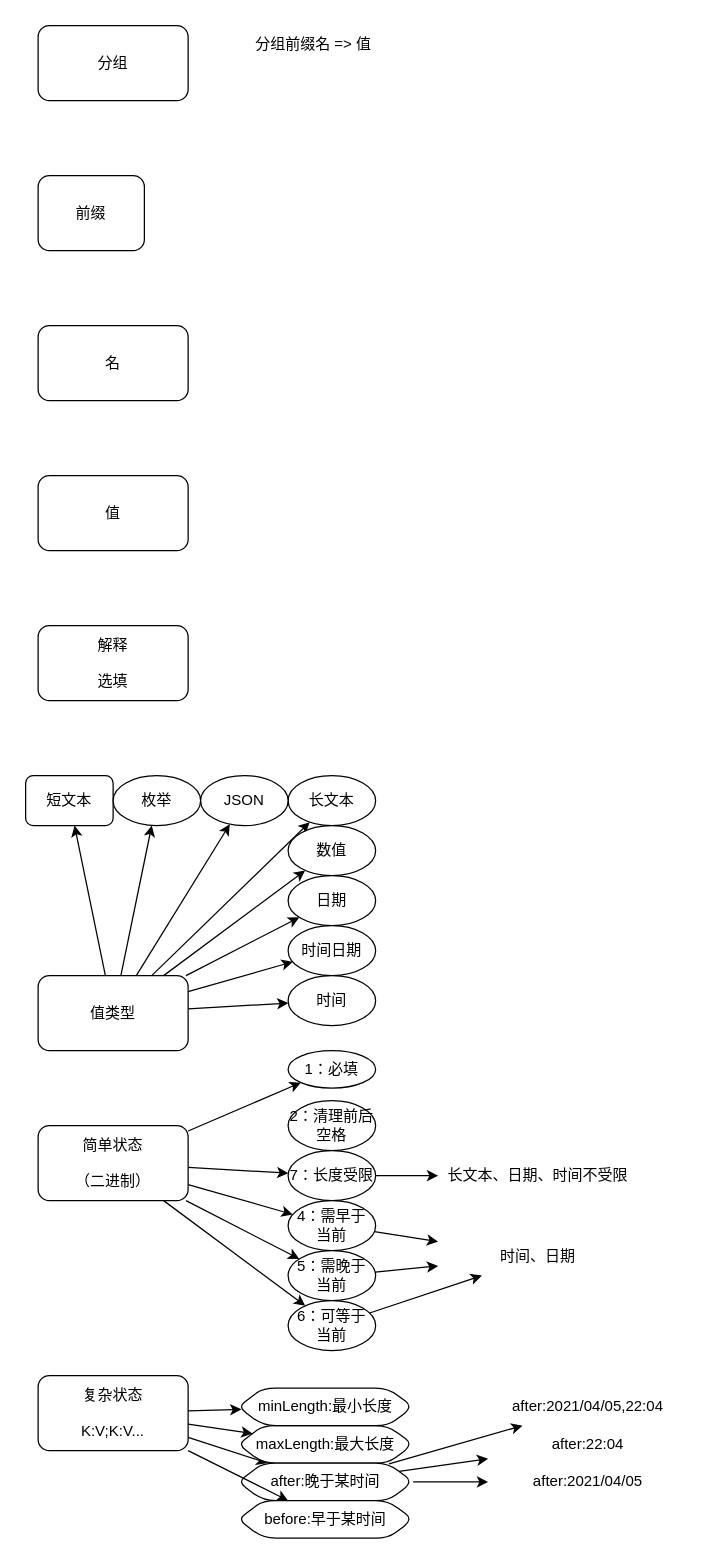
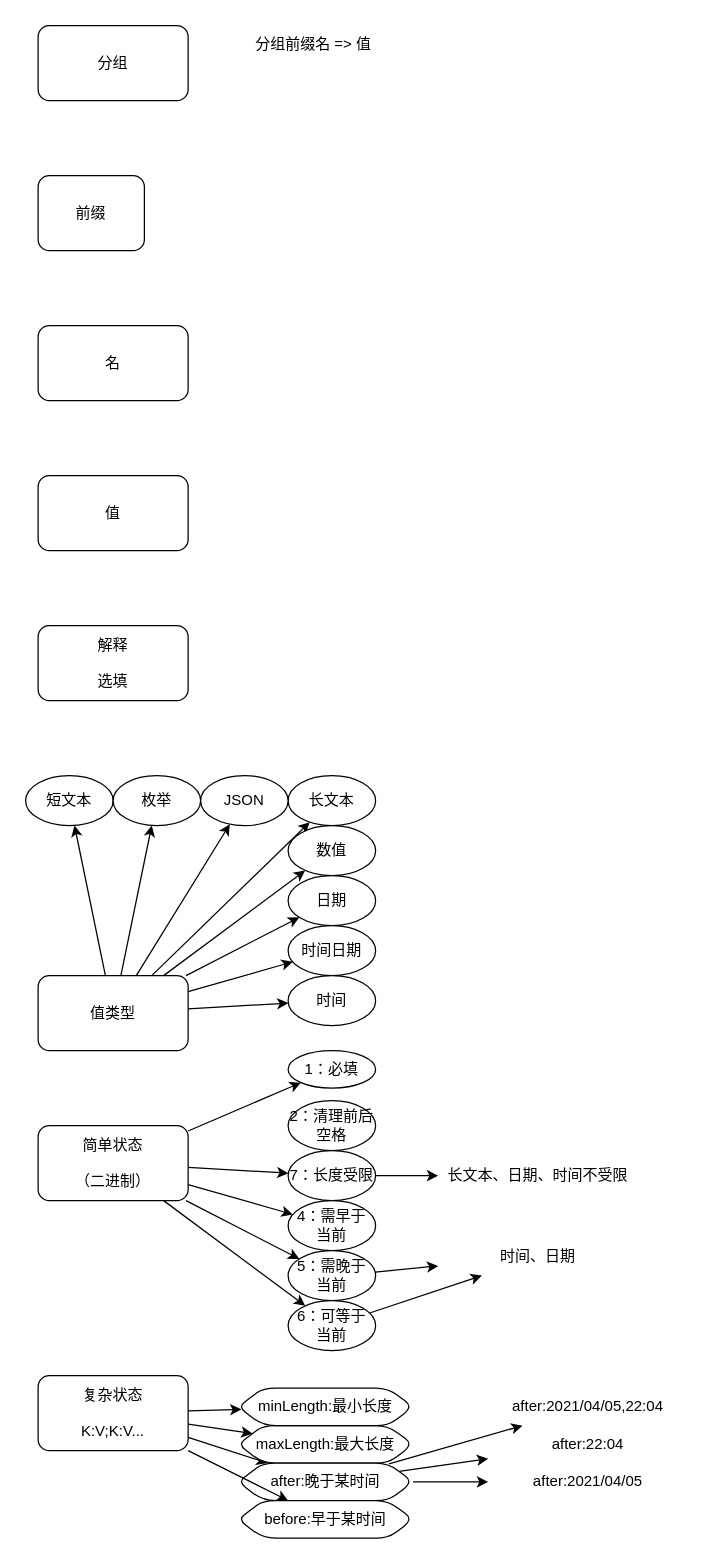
(69, 801) -> (69, 801)
(402, 1236) -> none
